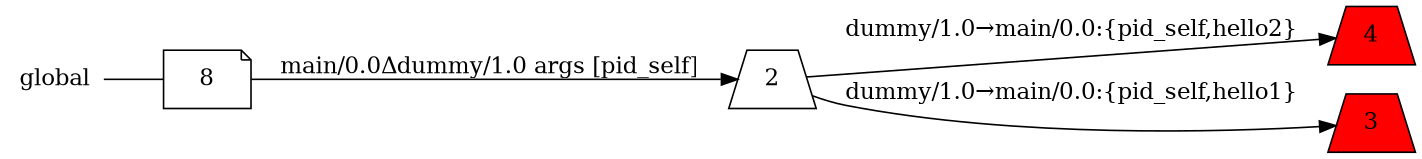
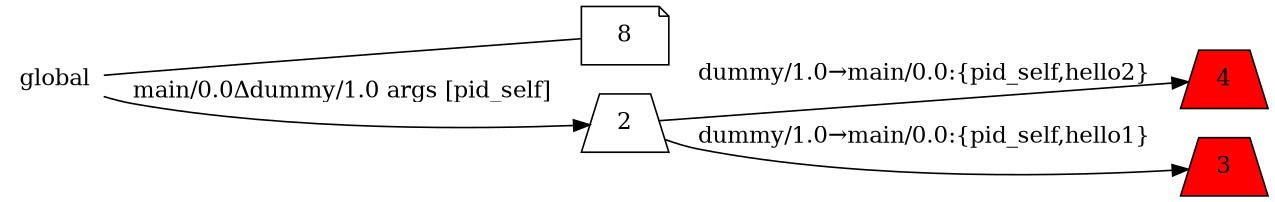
(486, 79) -> (338, 125)
